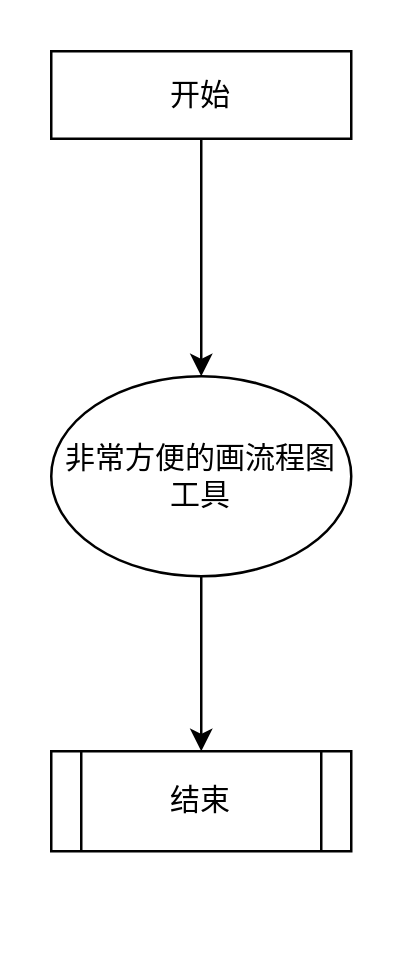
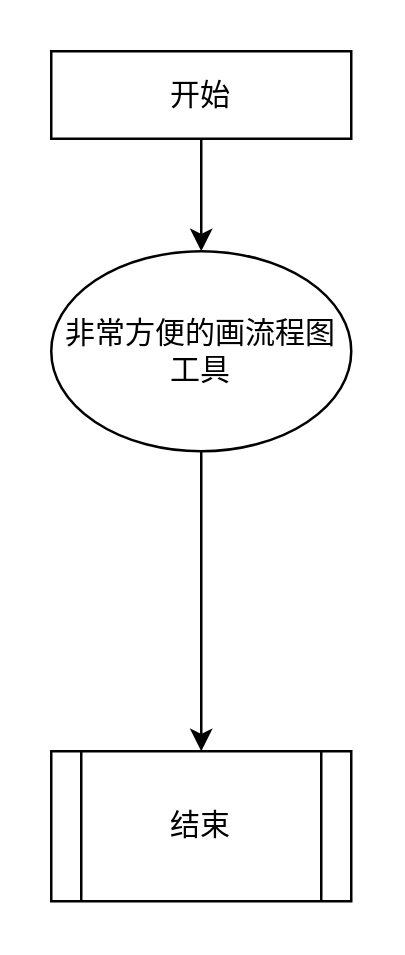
(201, 476) -> (201, 351)
(201, 801) -> (201, 826)
